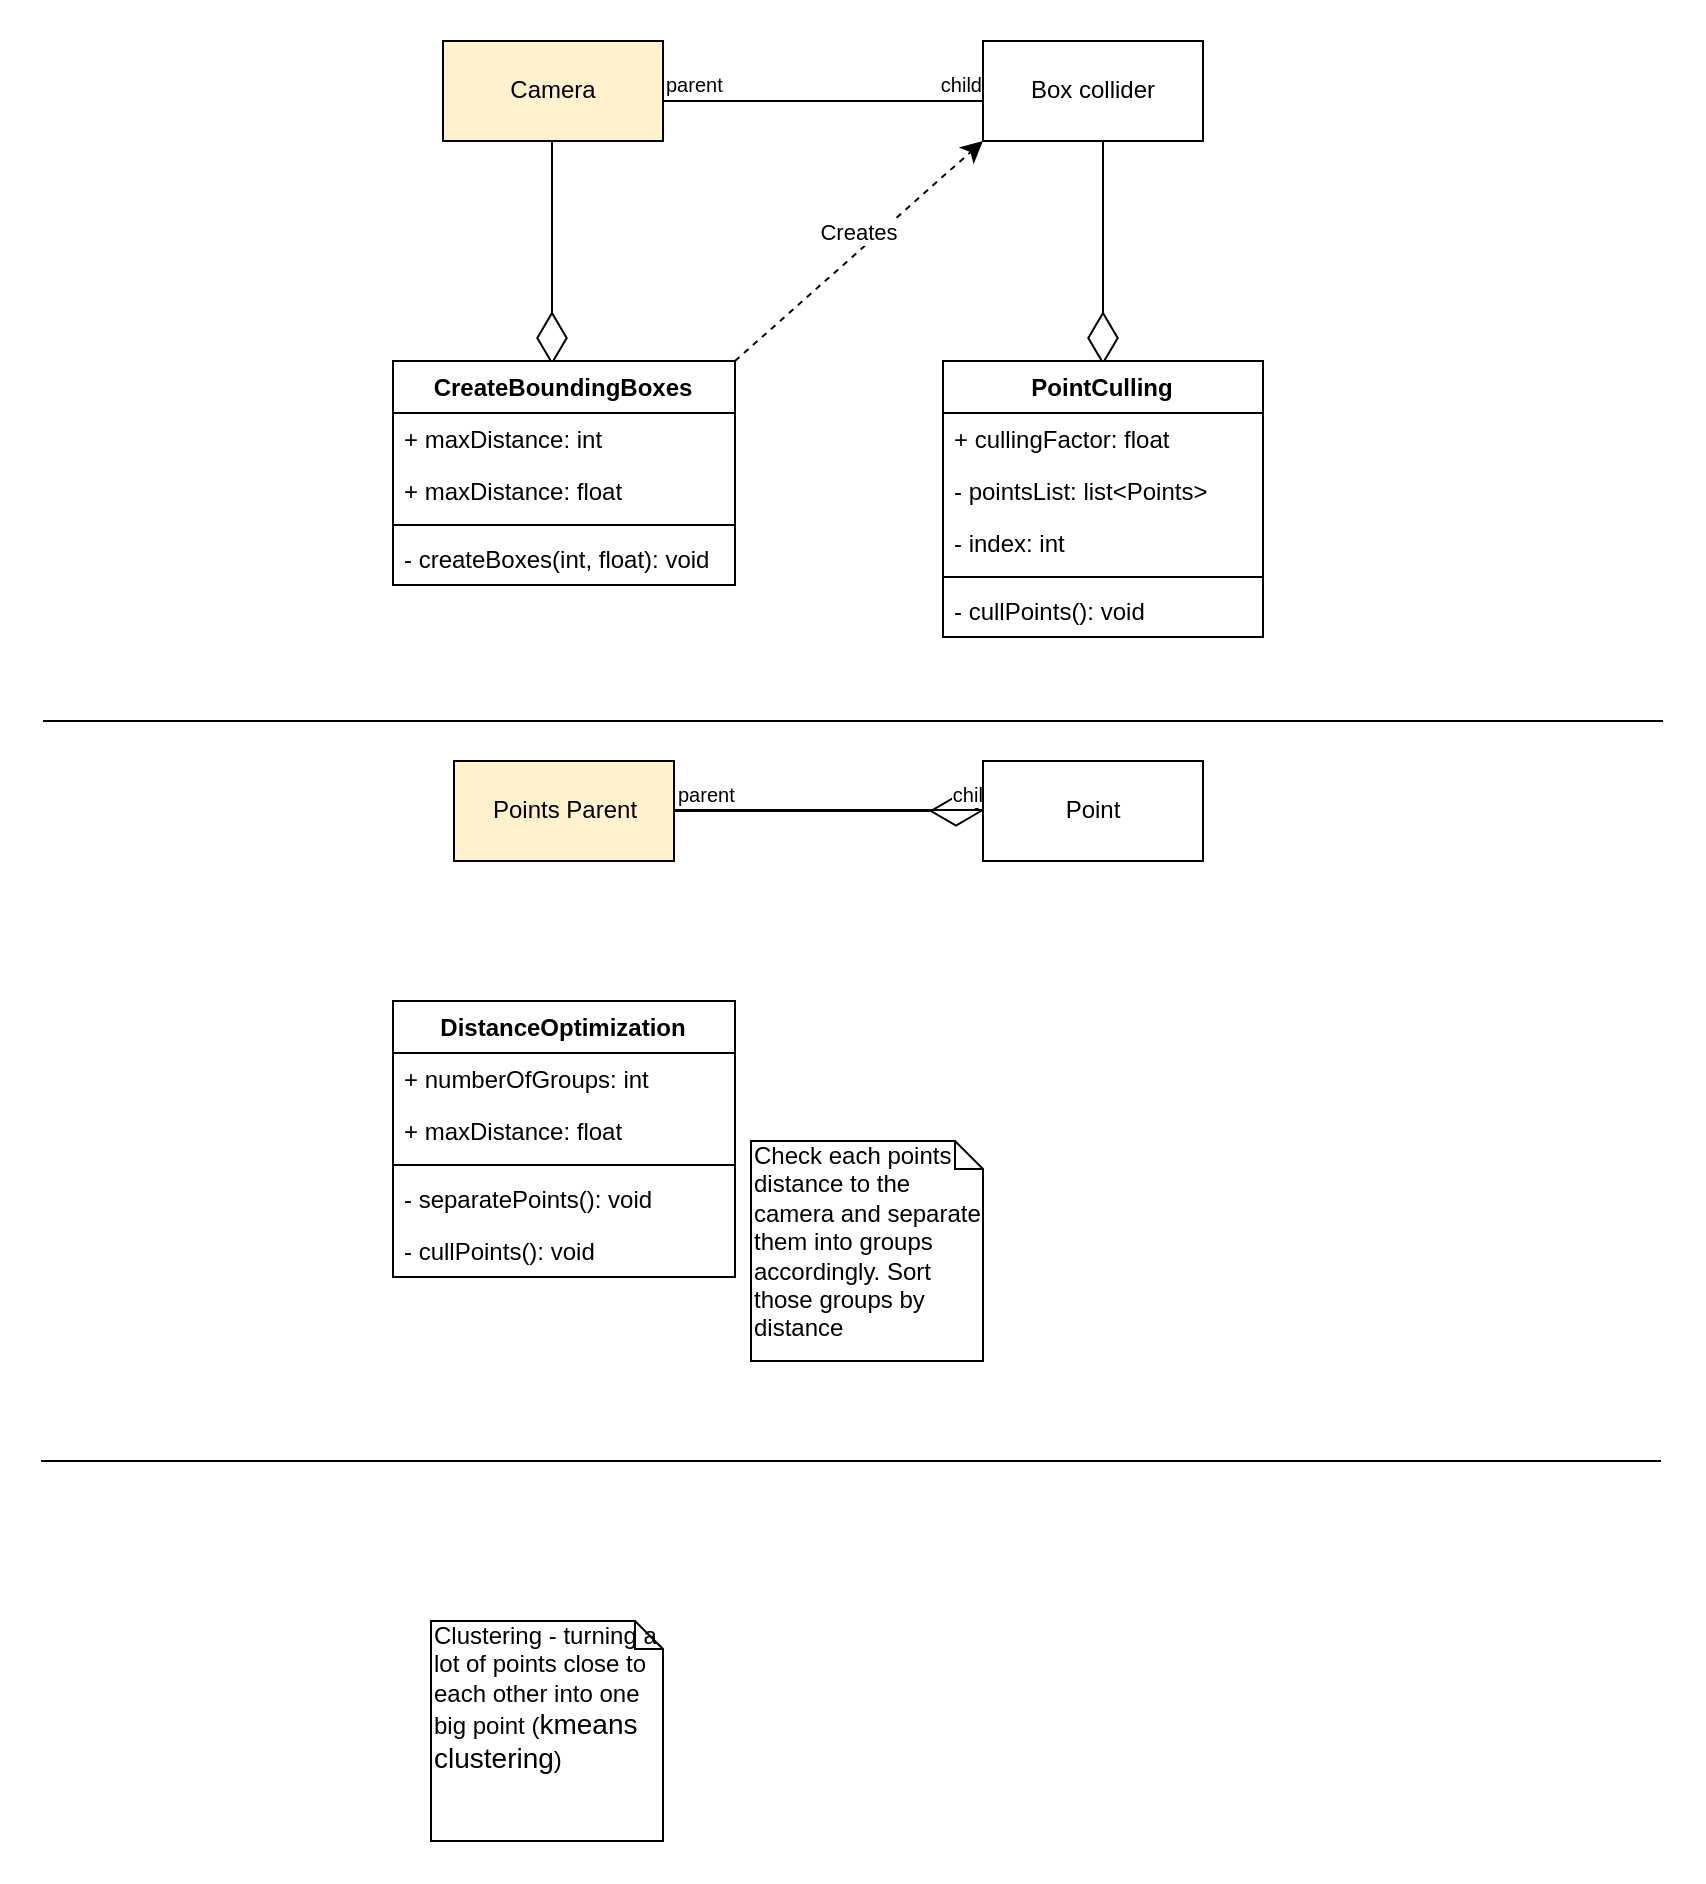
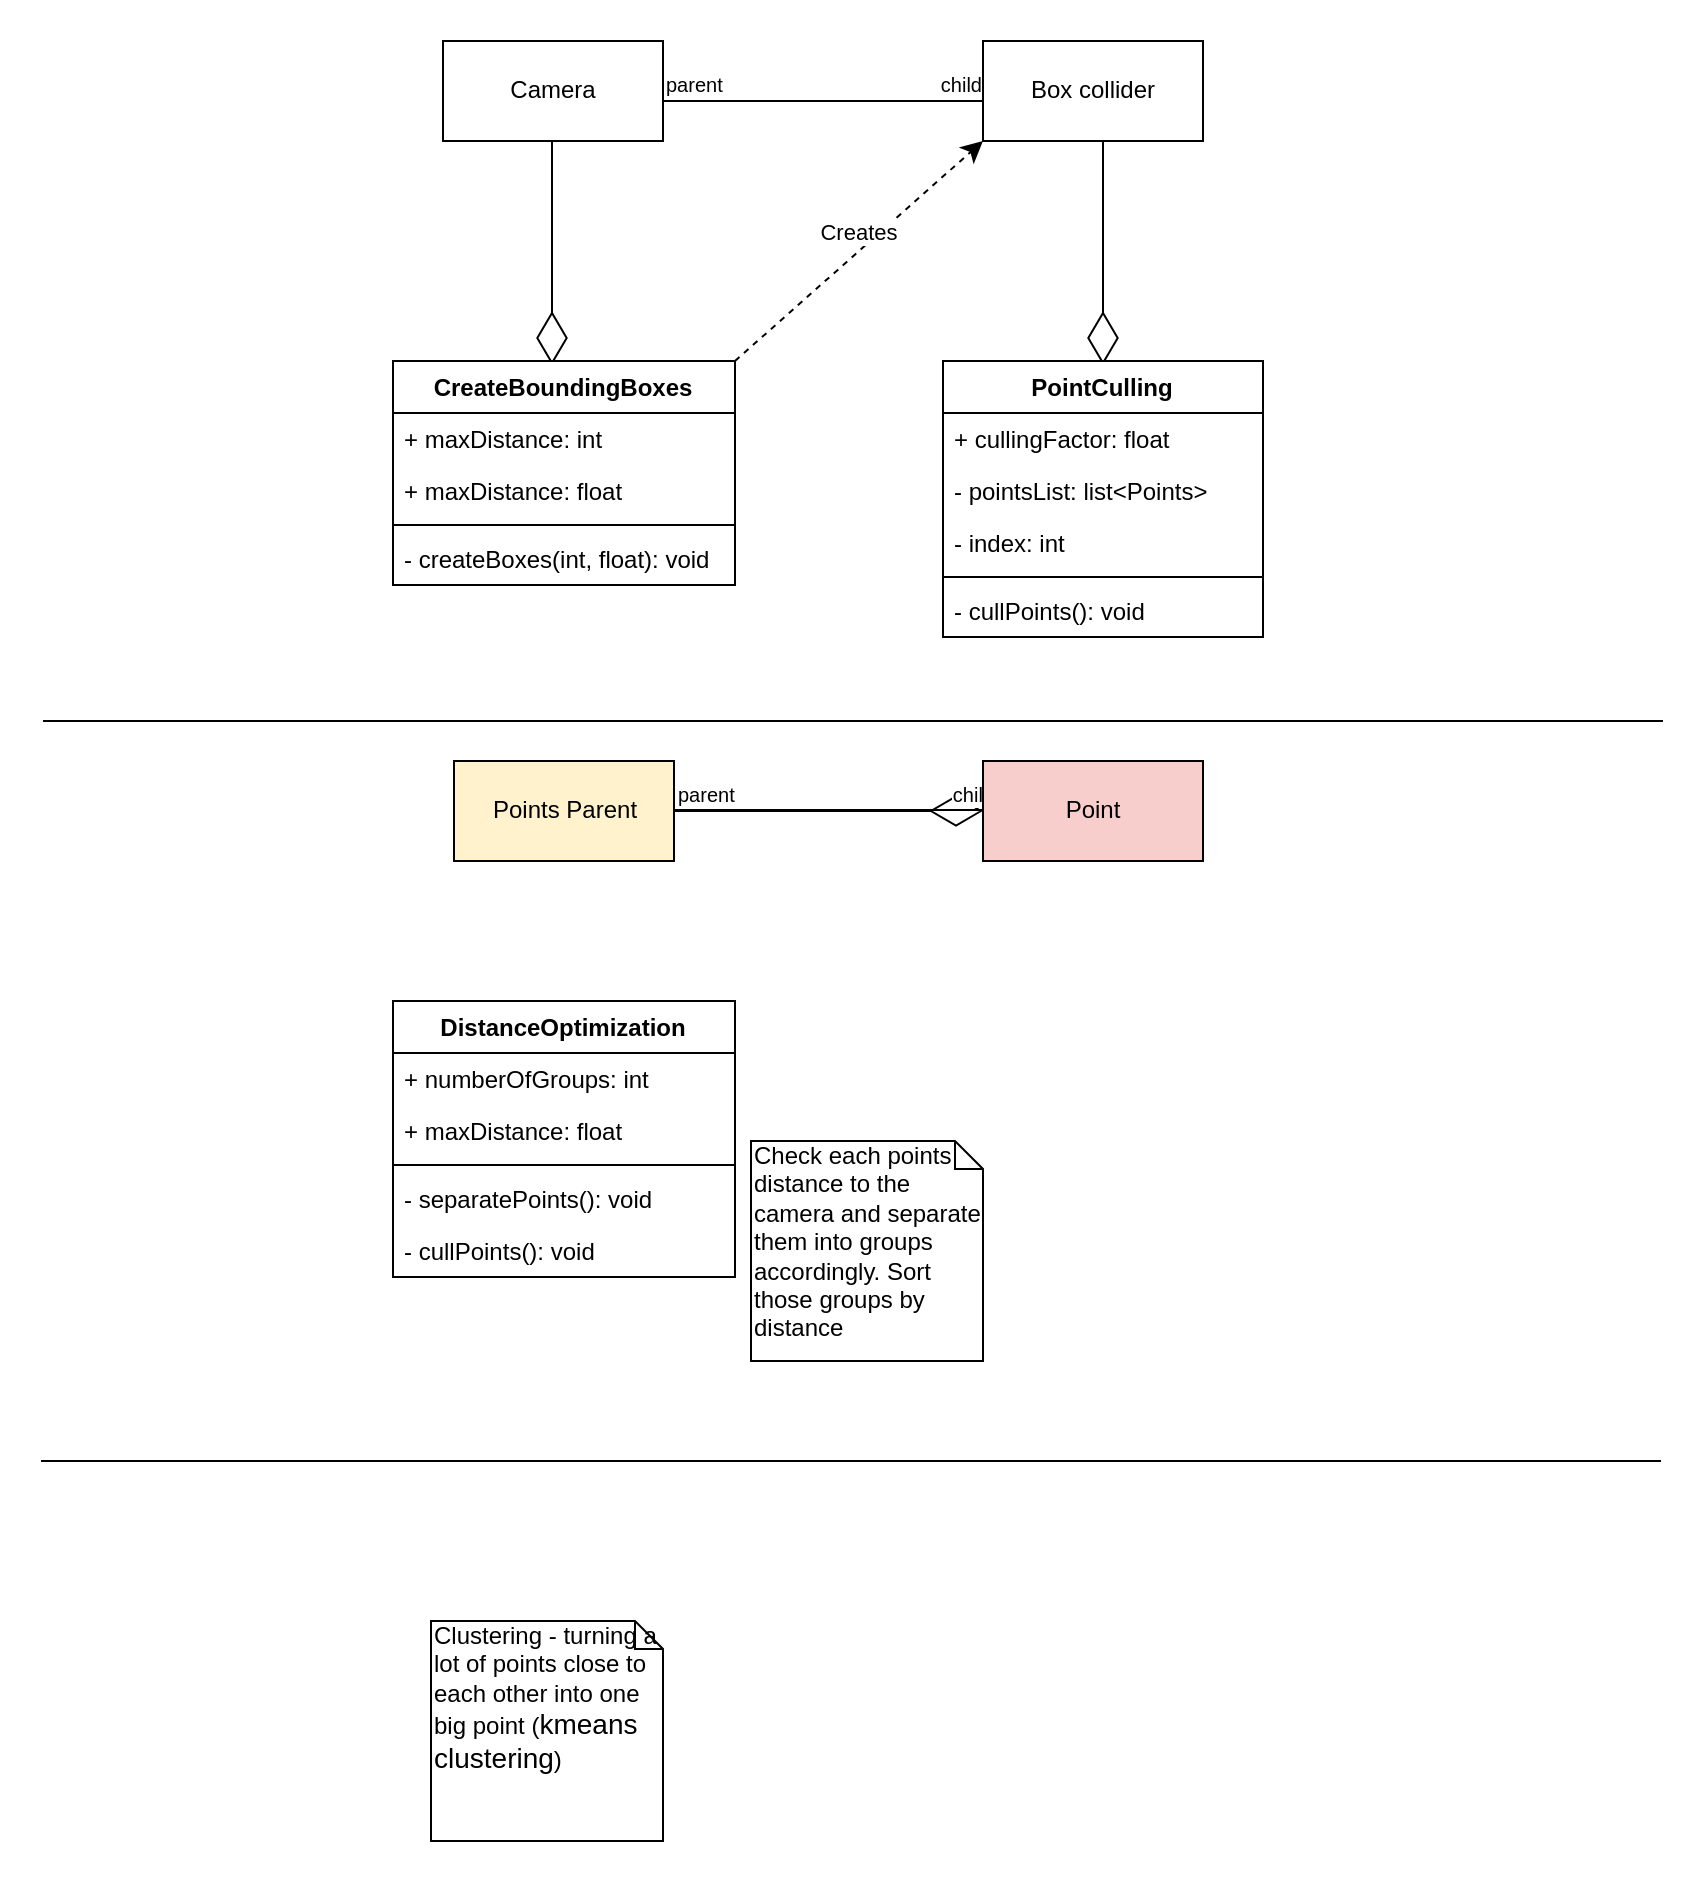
(553, 91) -> (553, 91)
(1093, 811) -> (1093, 811)
